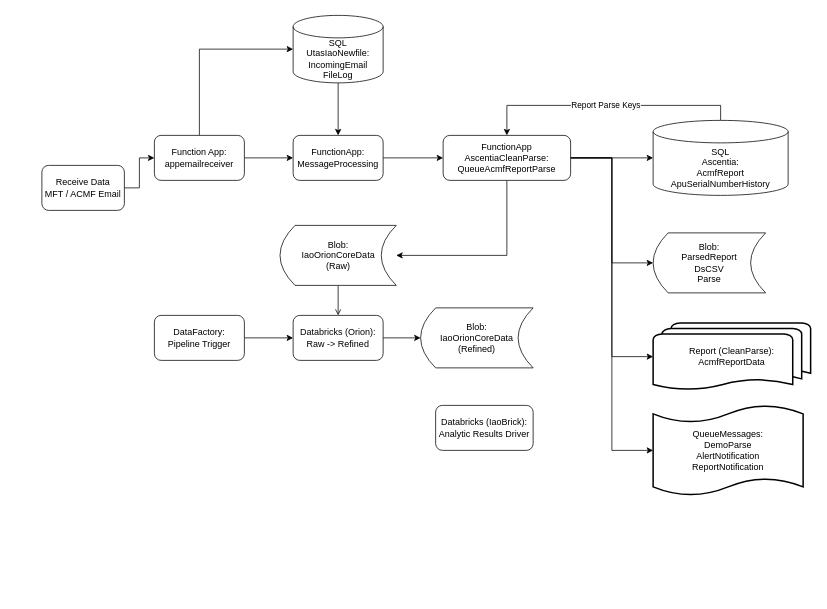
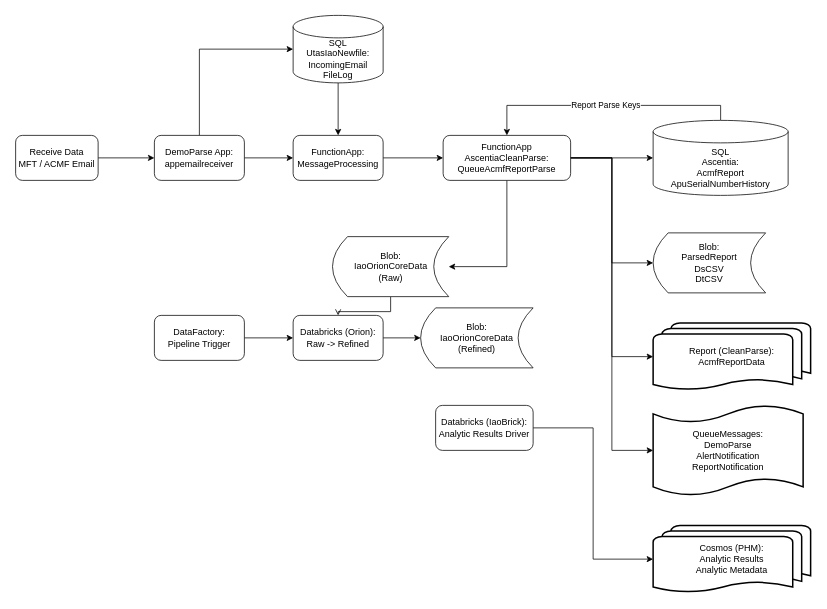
(199, 158) -> (199, 158)
(83, 188) -> (57, 158)
(338, 255) -> (390, 267)
(709, 263) -> (709, 263)
none -> (593, 558)
none -> (732, 559)
